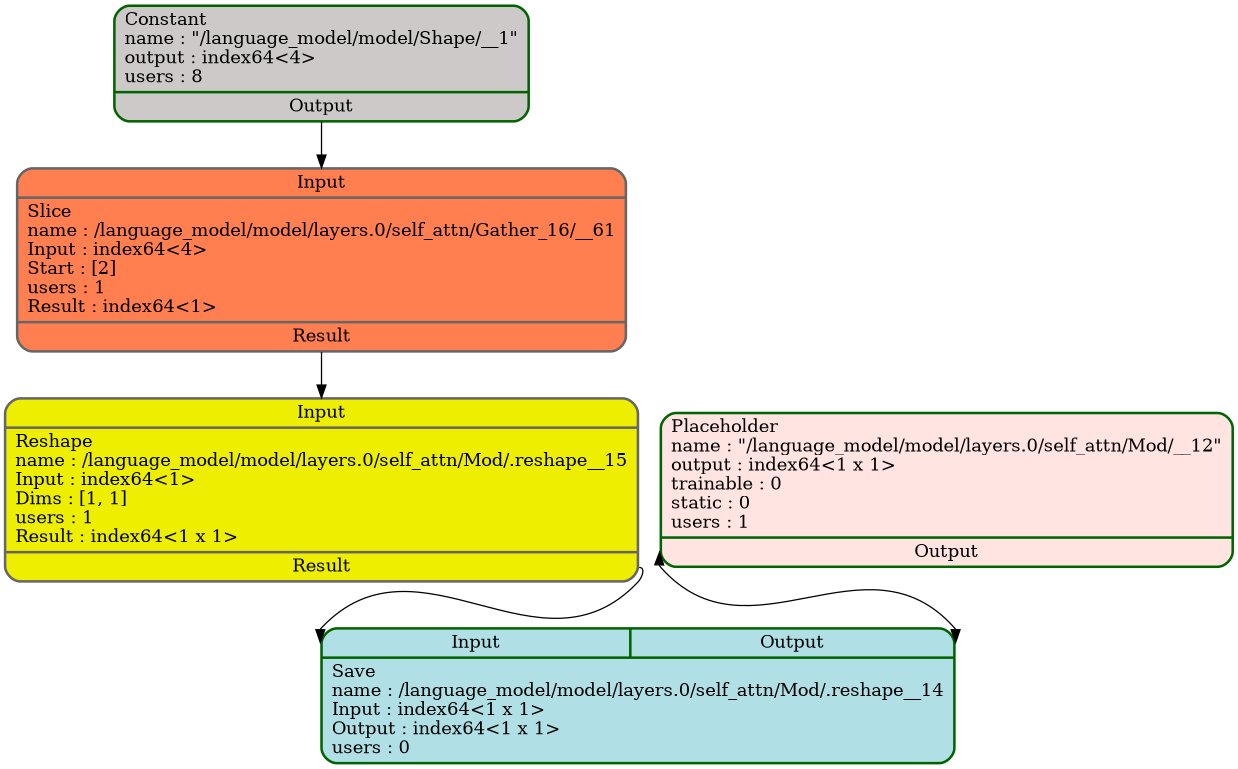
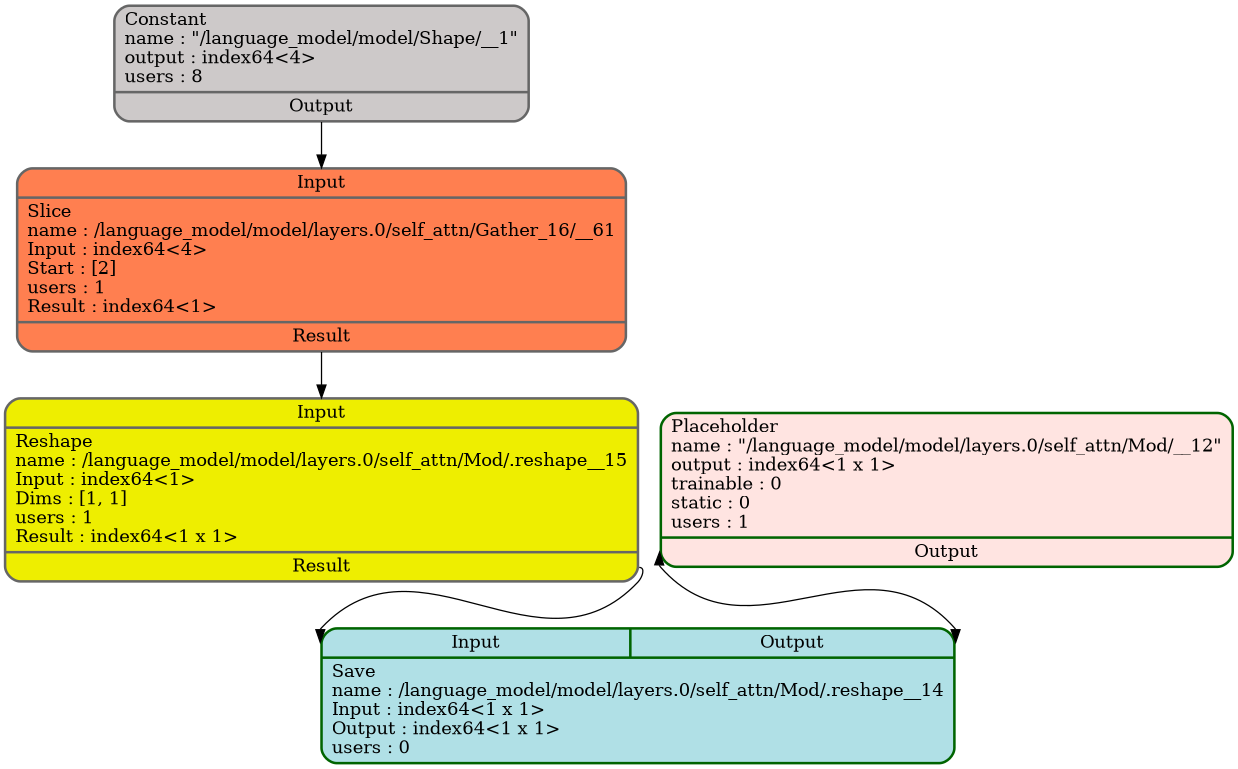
(322, 64) -> (322, 64)
